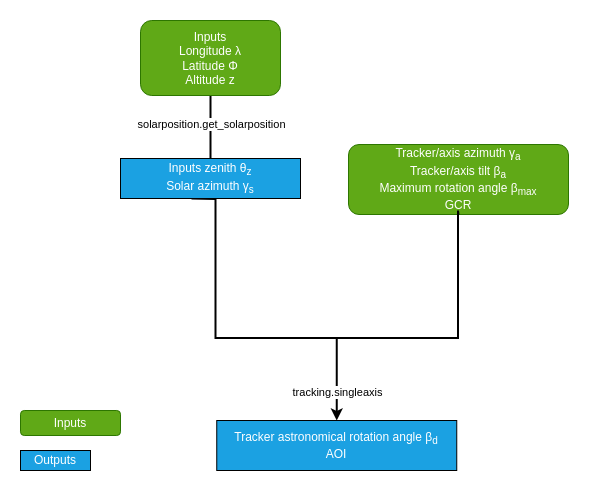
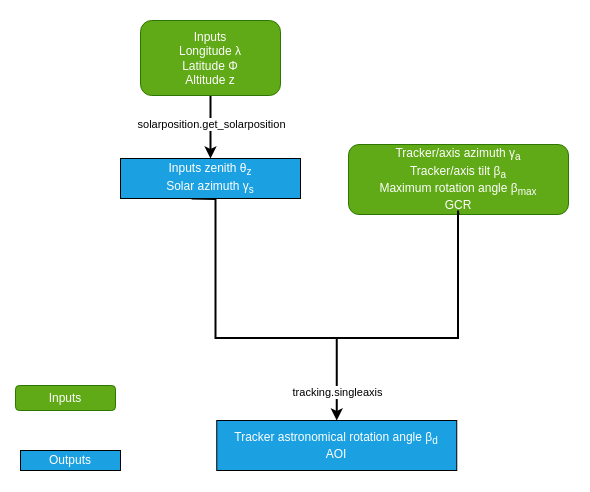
(211, 151) -> (211, 148)
(71, 423) -> (66, 398)
(56, 461) -> (71, 461)
